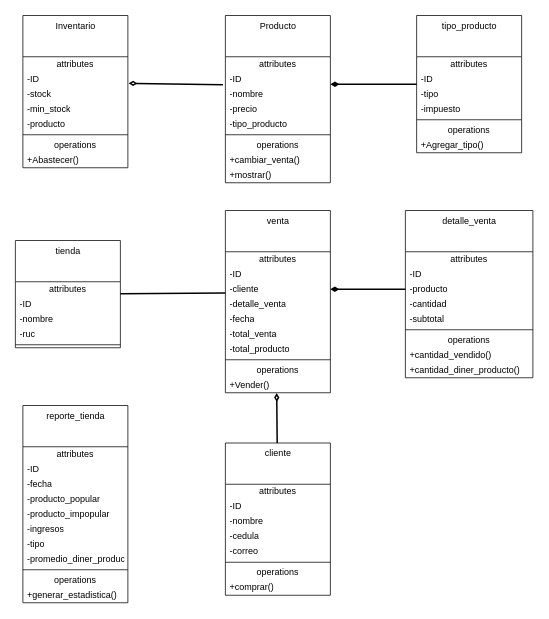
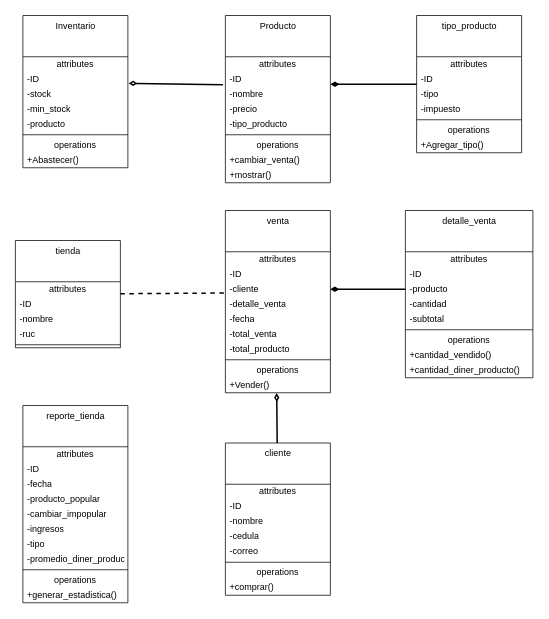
(173, 293) -> (173, 293)
(73, 514) -> (69, 514)
